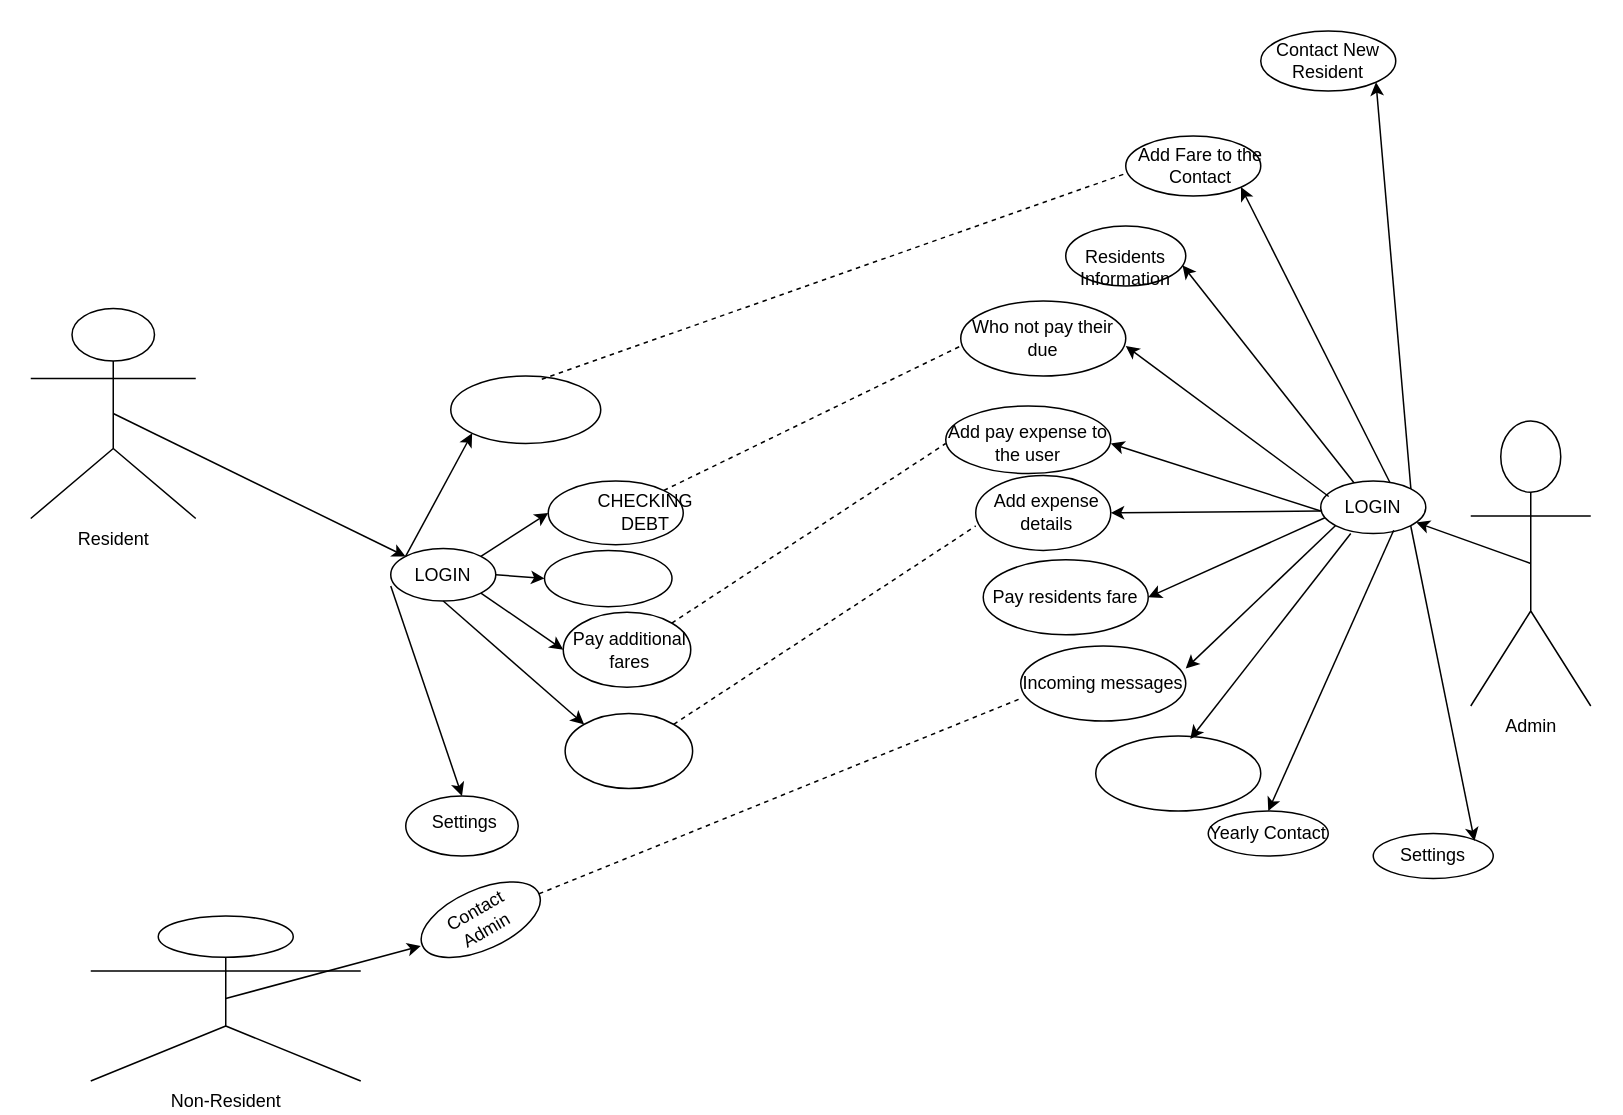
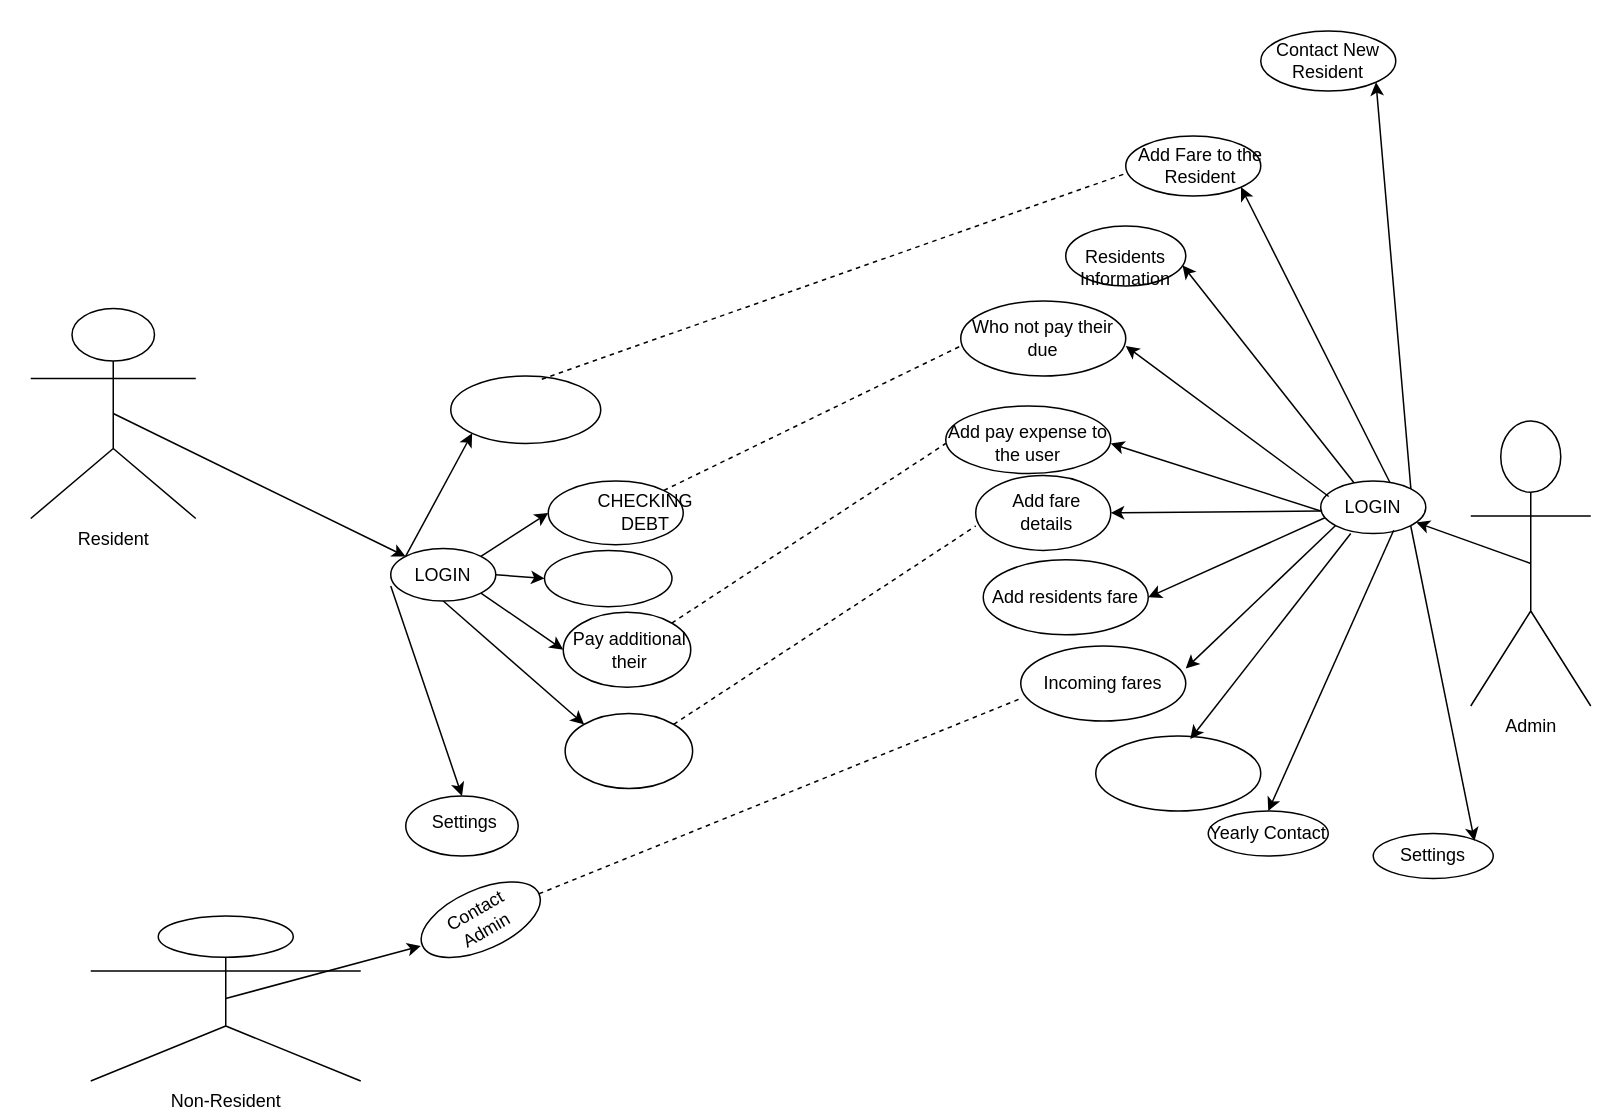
(1201, 166) -> (1201, 166)
(1047, 512) -> (1047, 512)
(1066, 598) -> (1066, 598)
(630, 650) -> (630, 650)
(1103, 683) -> (1103, 683)
